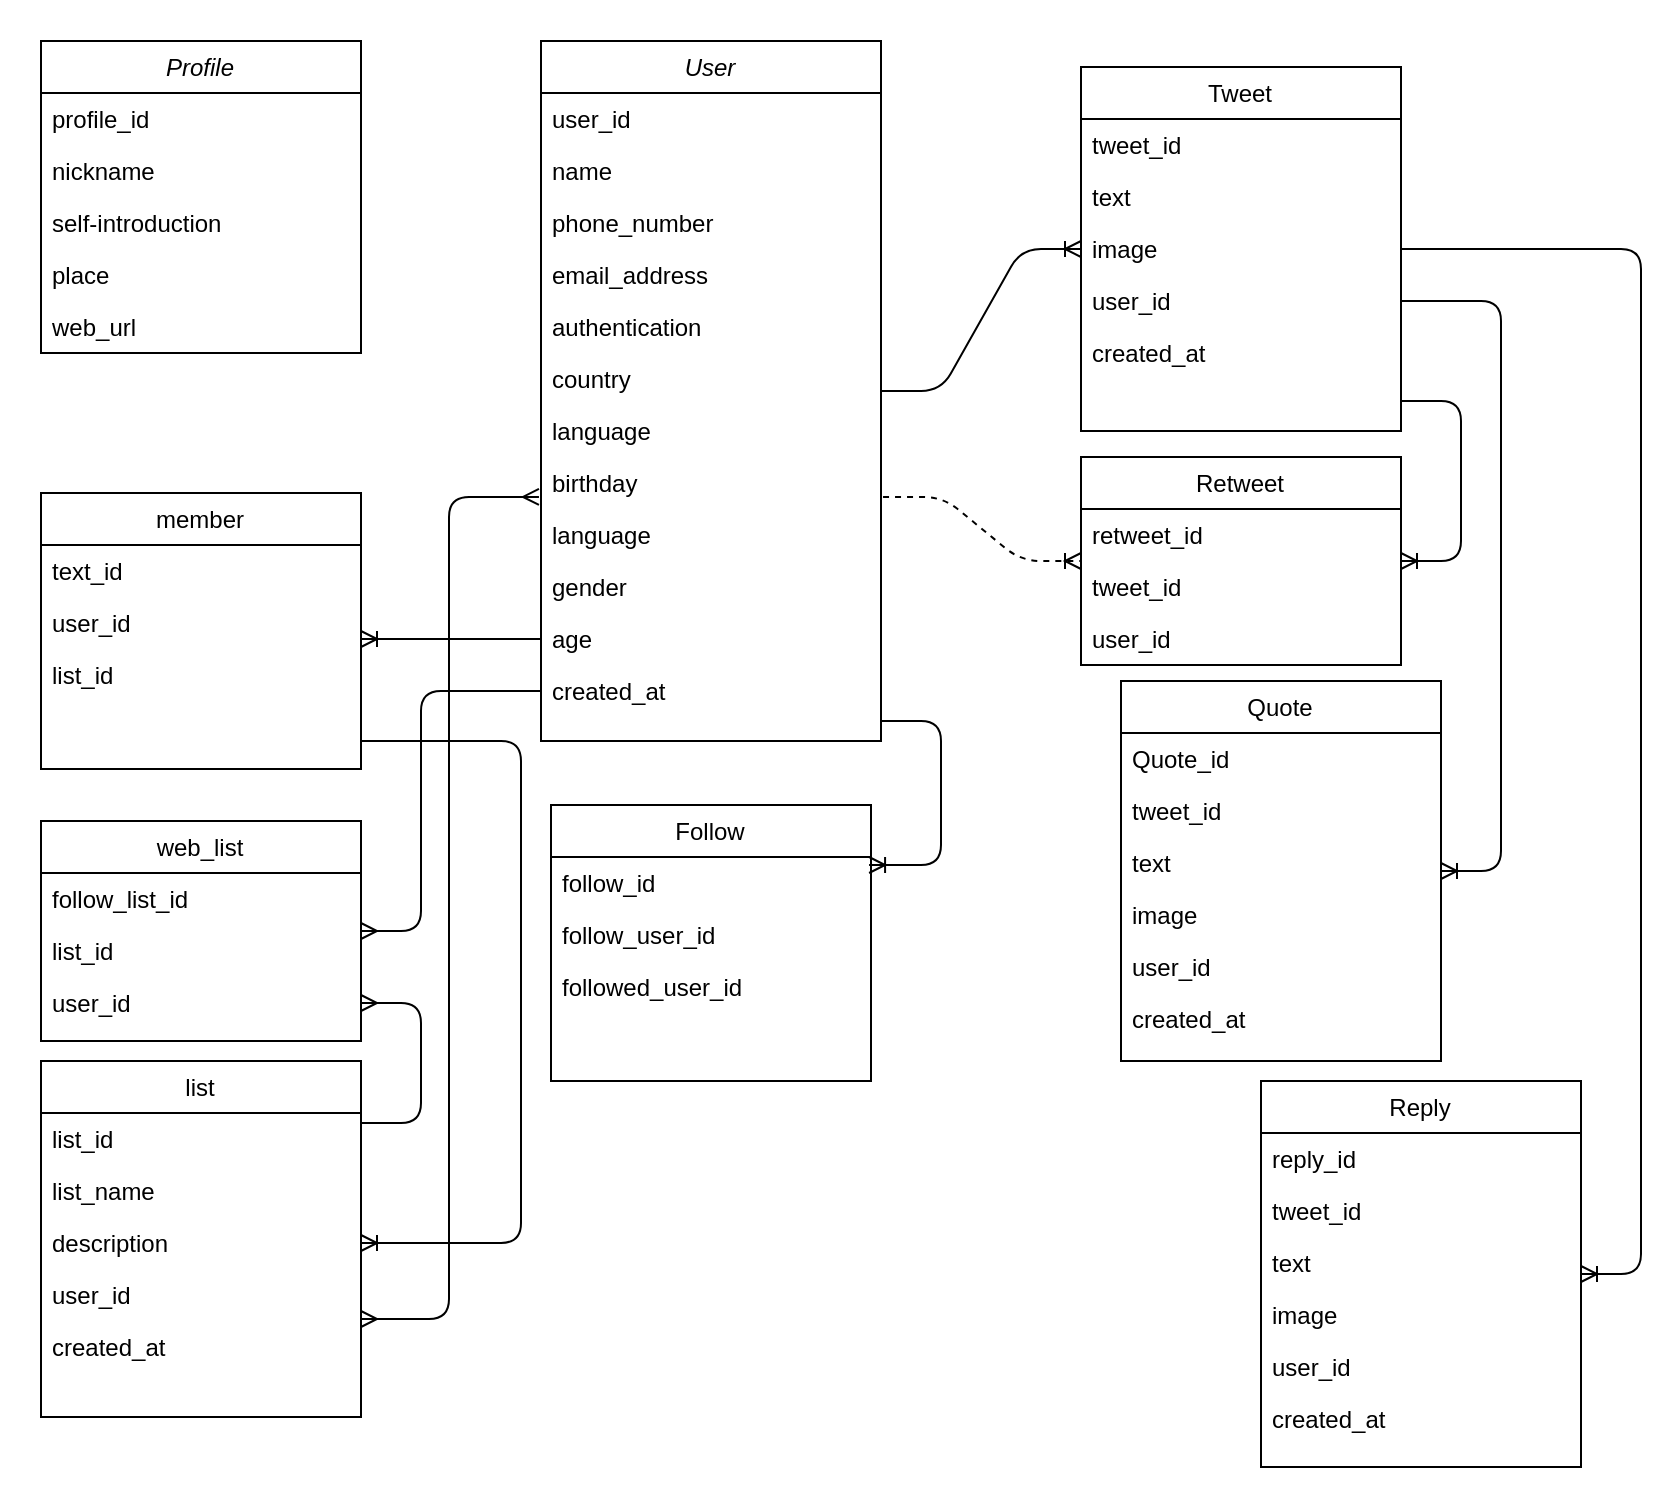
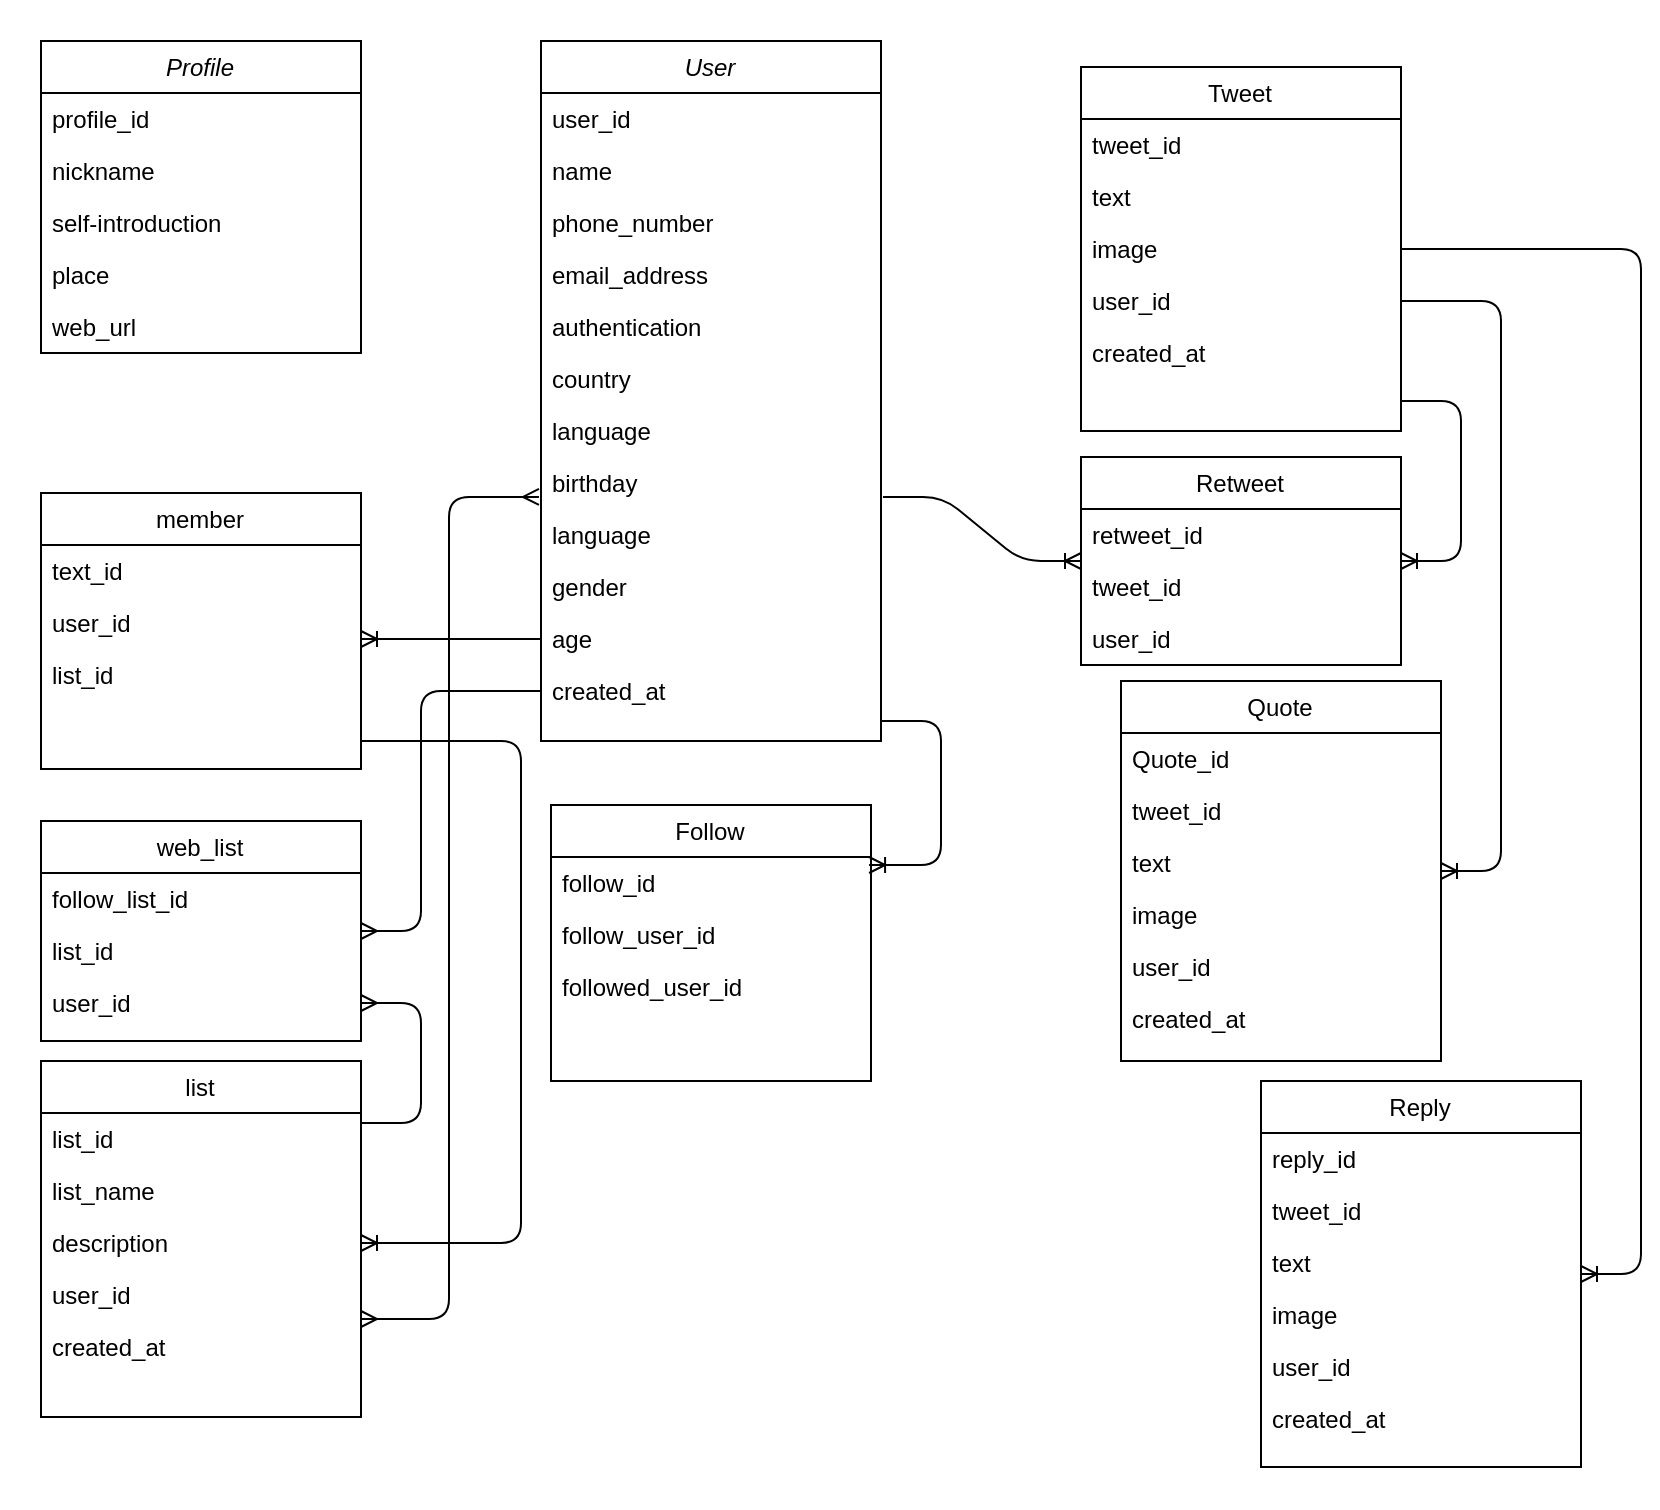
(981, 320) -> none
(982, 529) -> (982, 529)
